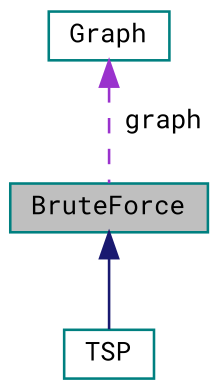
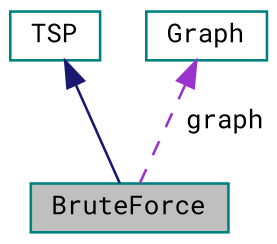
(109, 294) -> (98, 134)
